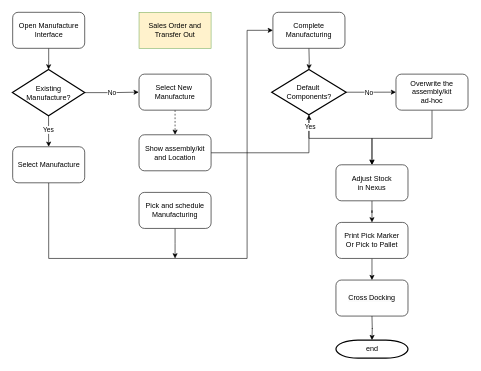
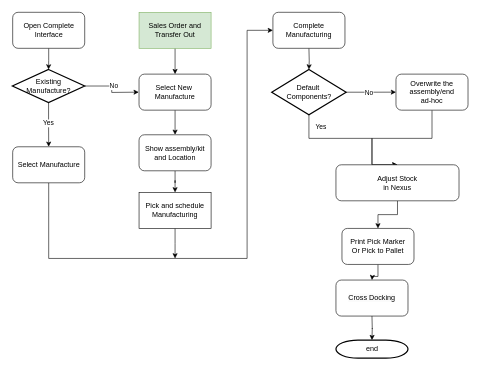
(49, 30) -> (49, 30)
(175, 30) -> (175, 30)
none -> (175, 68)
(432, 92) -> (432, 92)
(48, 93) -> (48, 86)
(175, 119) -> (175, 119)
(266, 153) -> (175, 180)
(372, 183) -> (397, 183)
(175, 210) -> (175, 210)
(372, 240) -> (378, 246)
